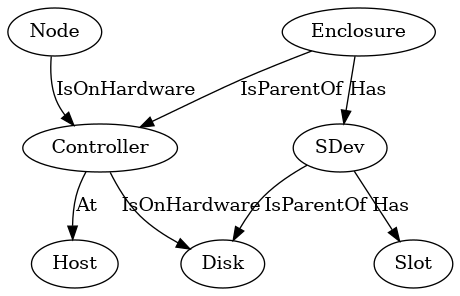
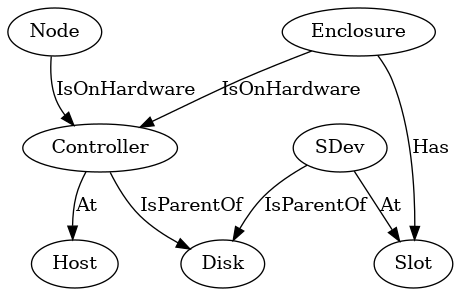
(351, 83) -> (408, 138)
(291, 90) -> (291, 90)
(191, 206) -> (191, 206)
(391, 206) -> (391, 206)
